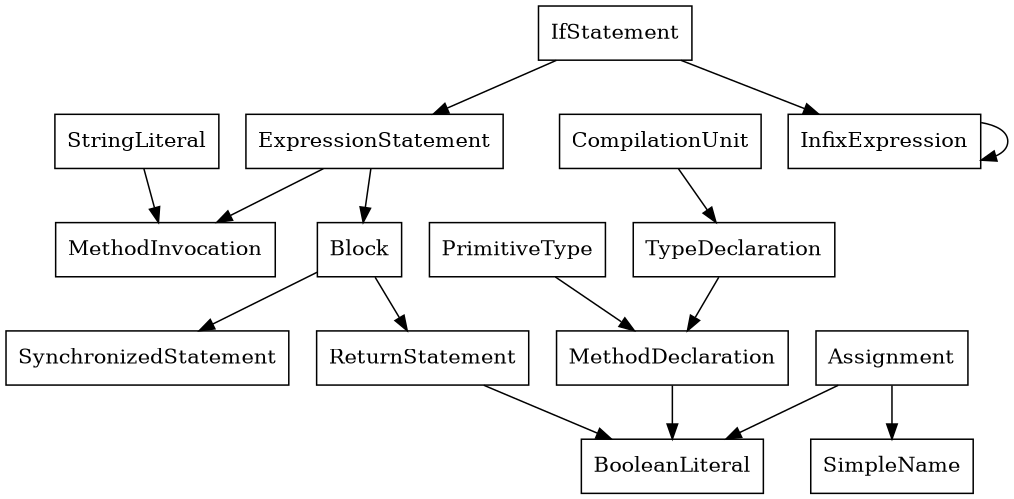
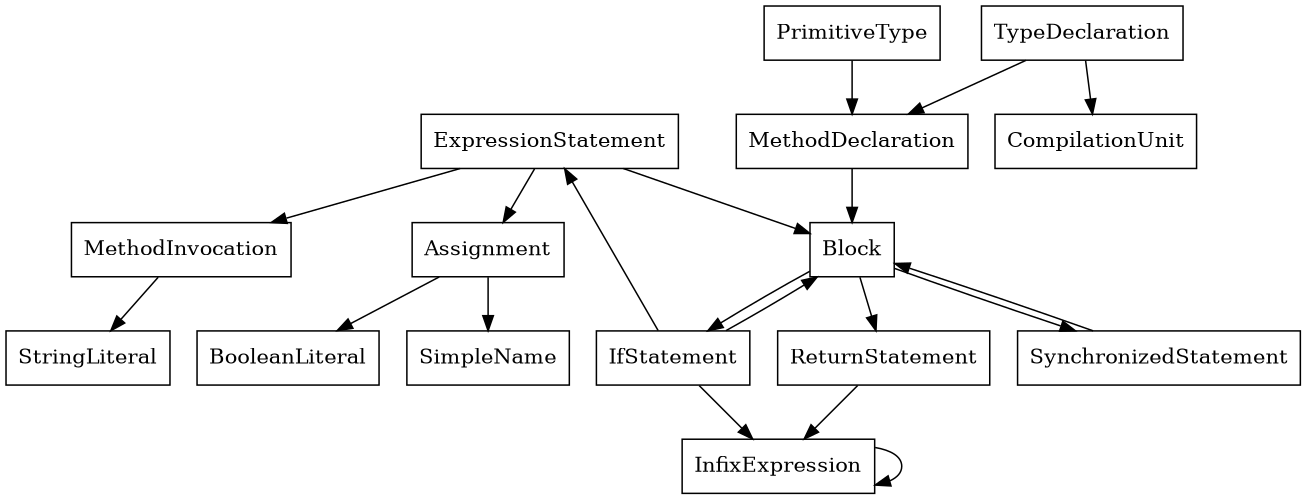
(149, 188) -> (140, 298)
none -> (523, 189)
(693, 189) -> (1088, 80)
none -> (765, 297)
none -> (1001, 299)
none -> (765, 308)
(672, 405) -> (852, 188)
(541, 409) -> (836, 407)
